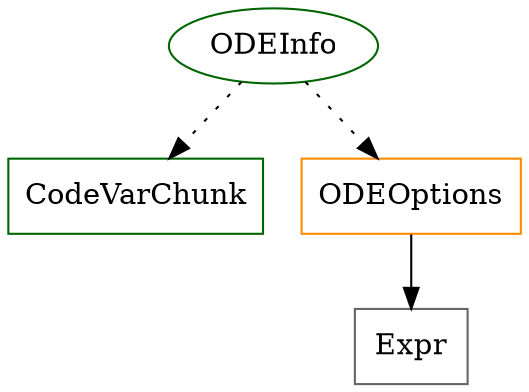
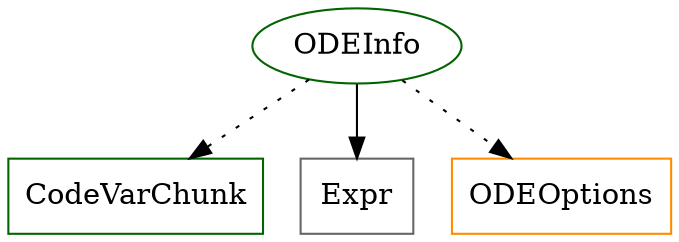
(411, 261) -> (357, 111)
